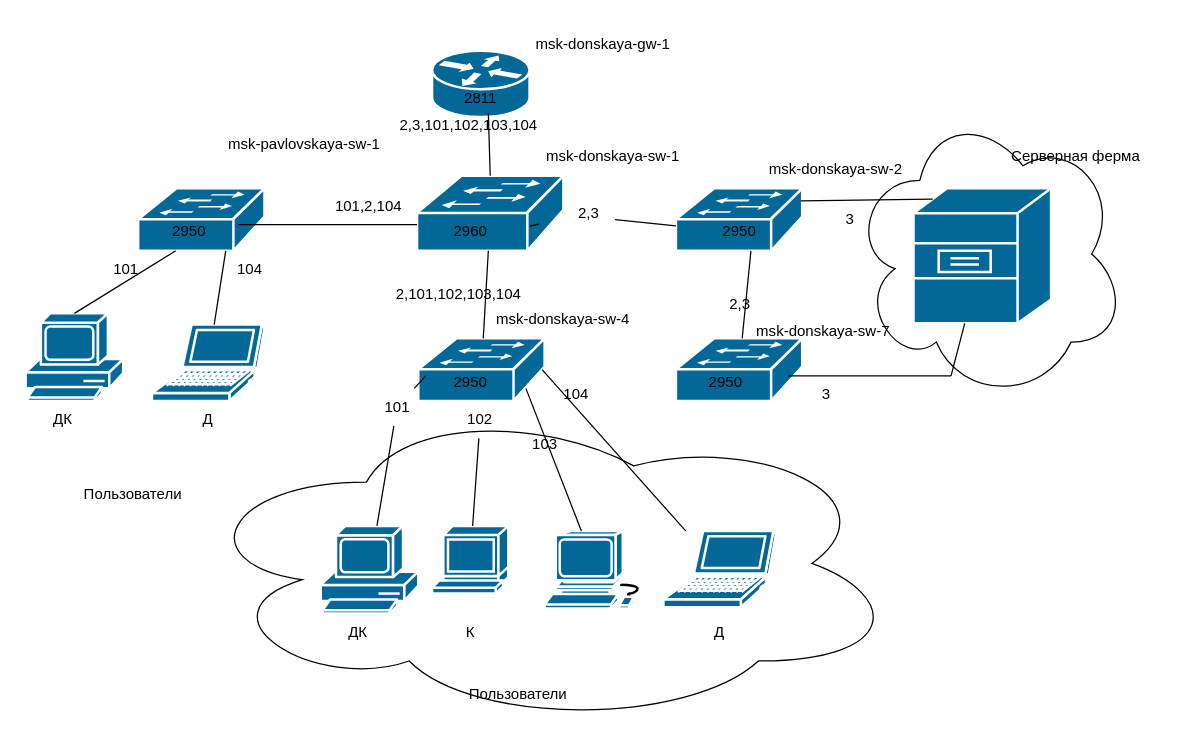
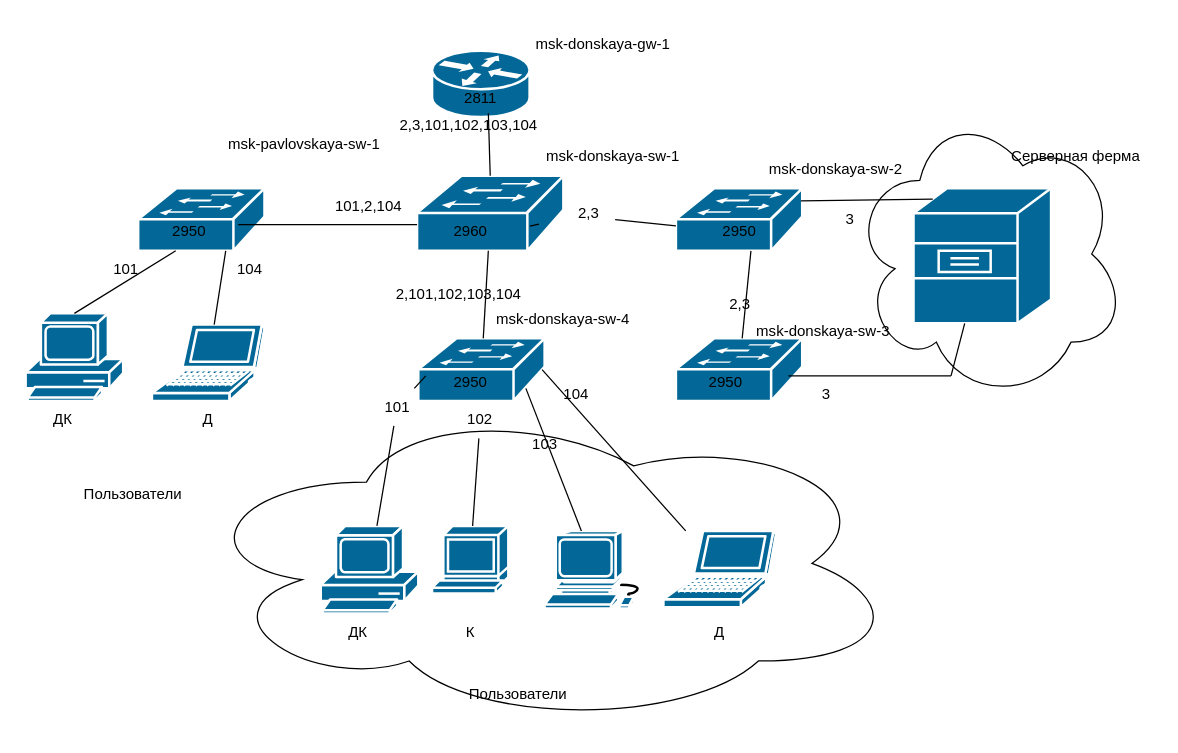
(823, 332) -> (823, 332)
